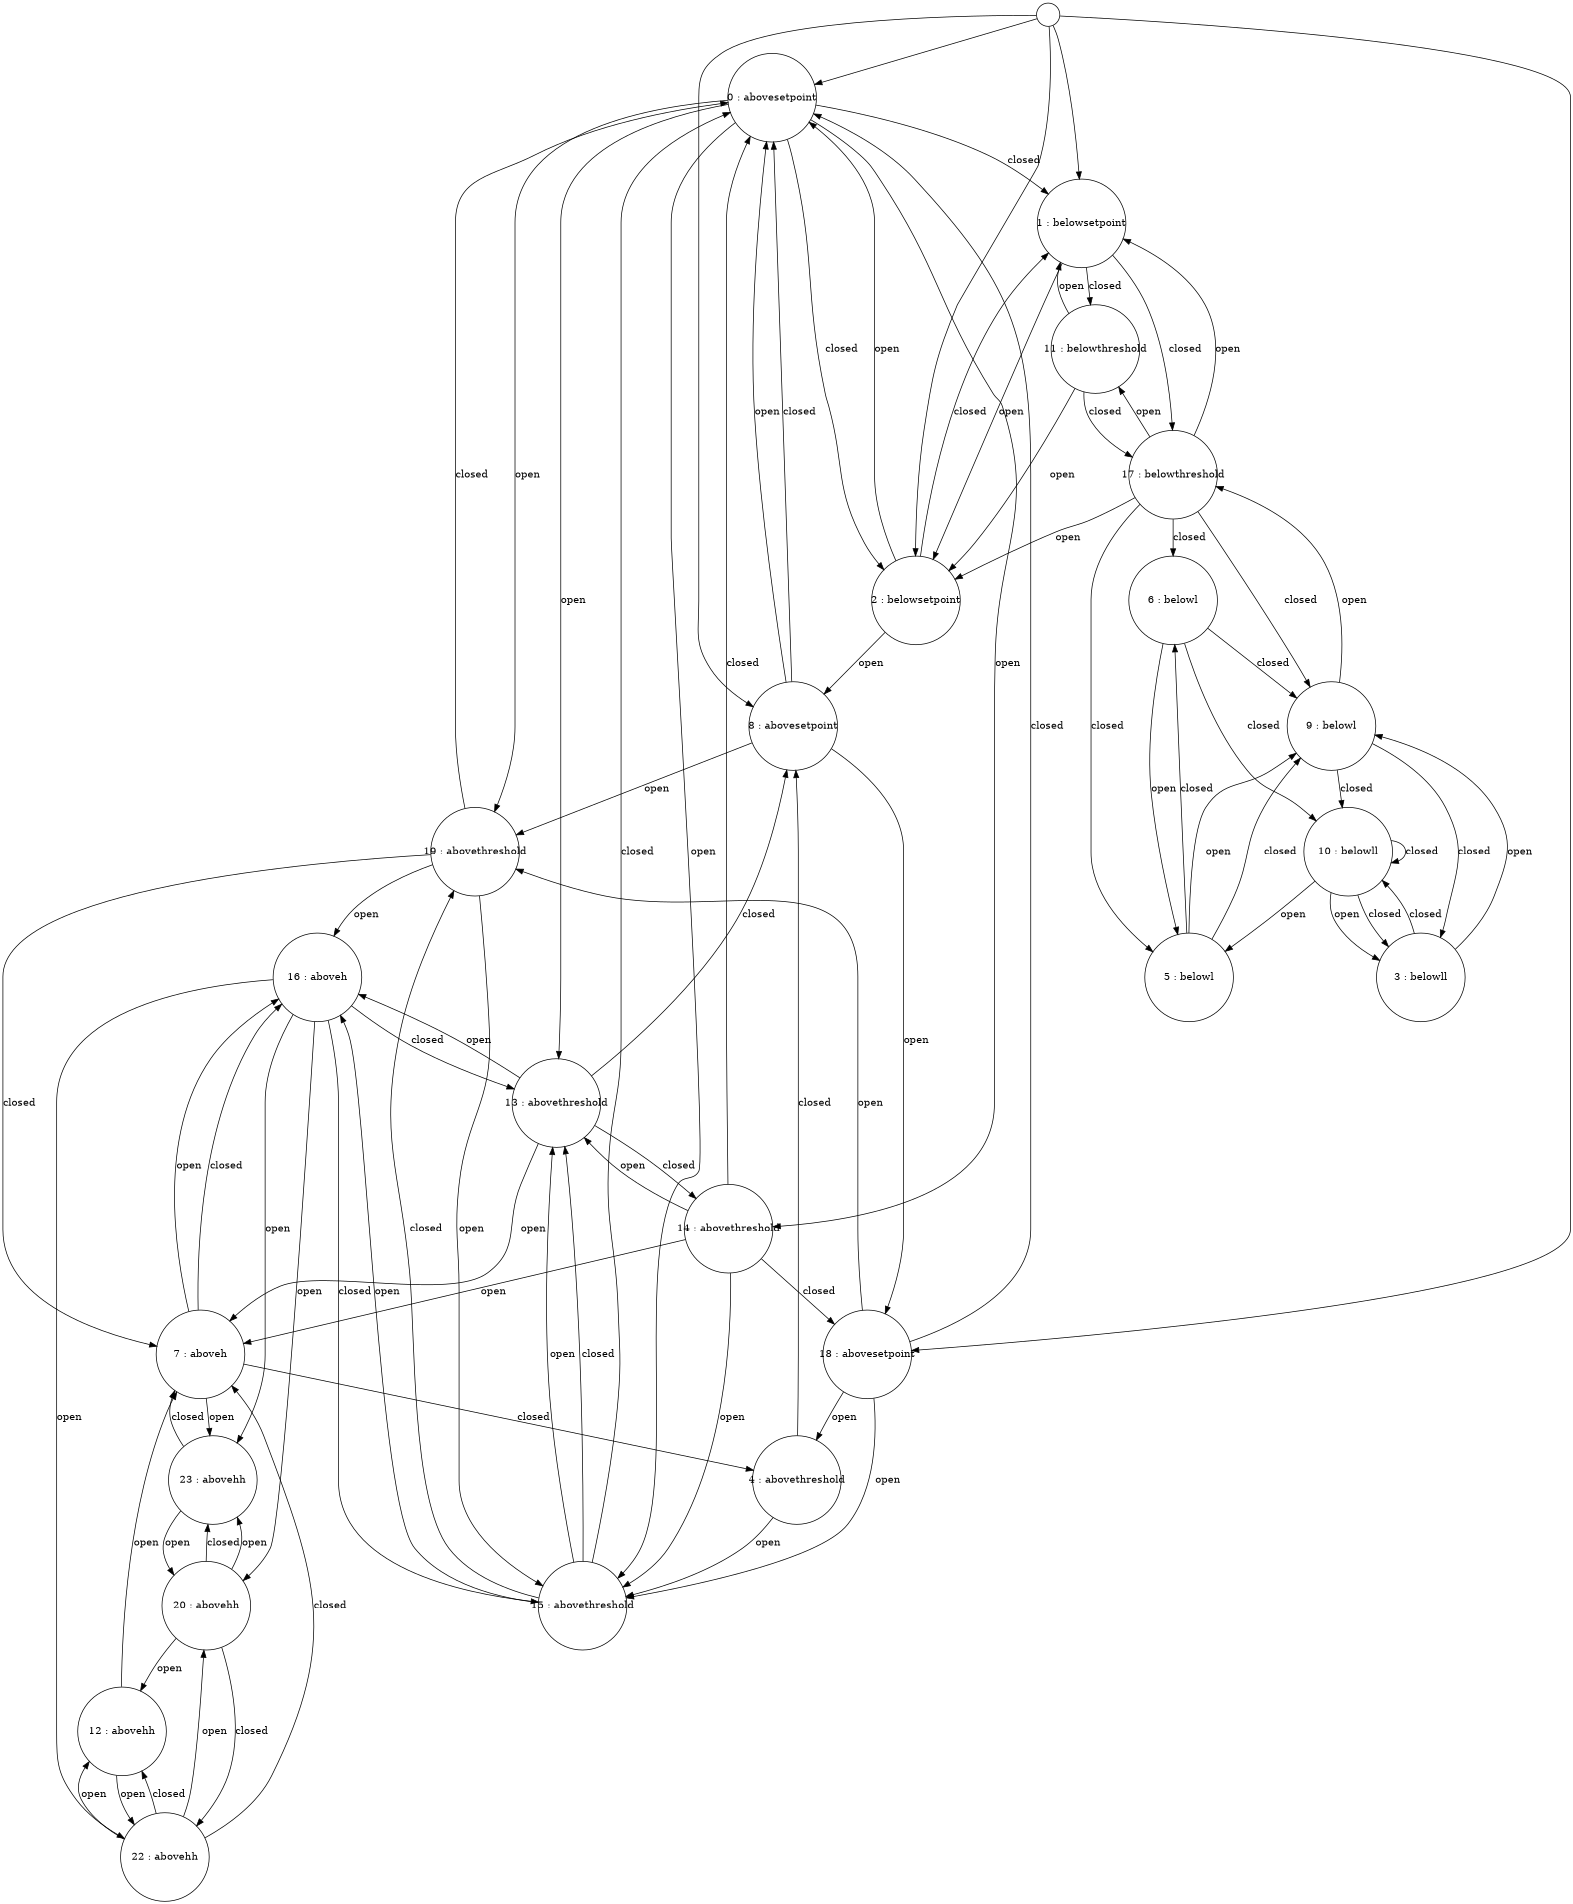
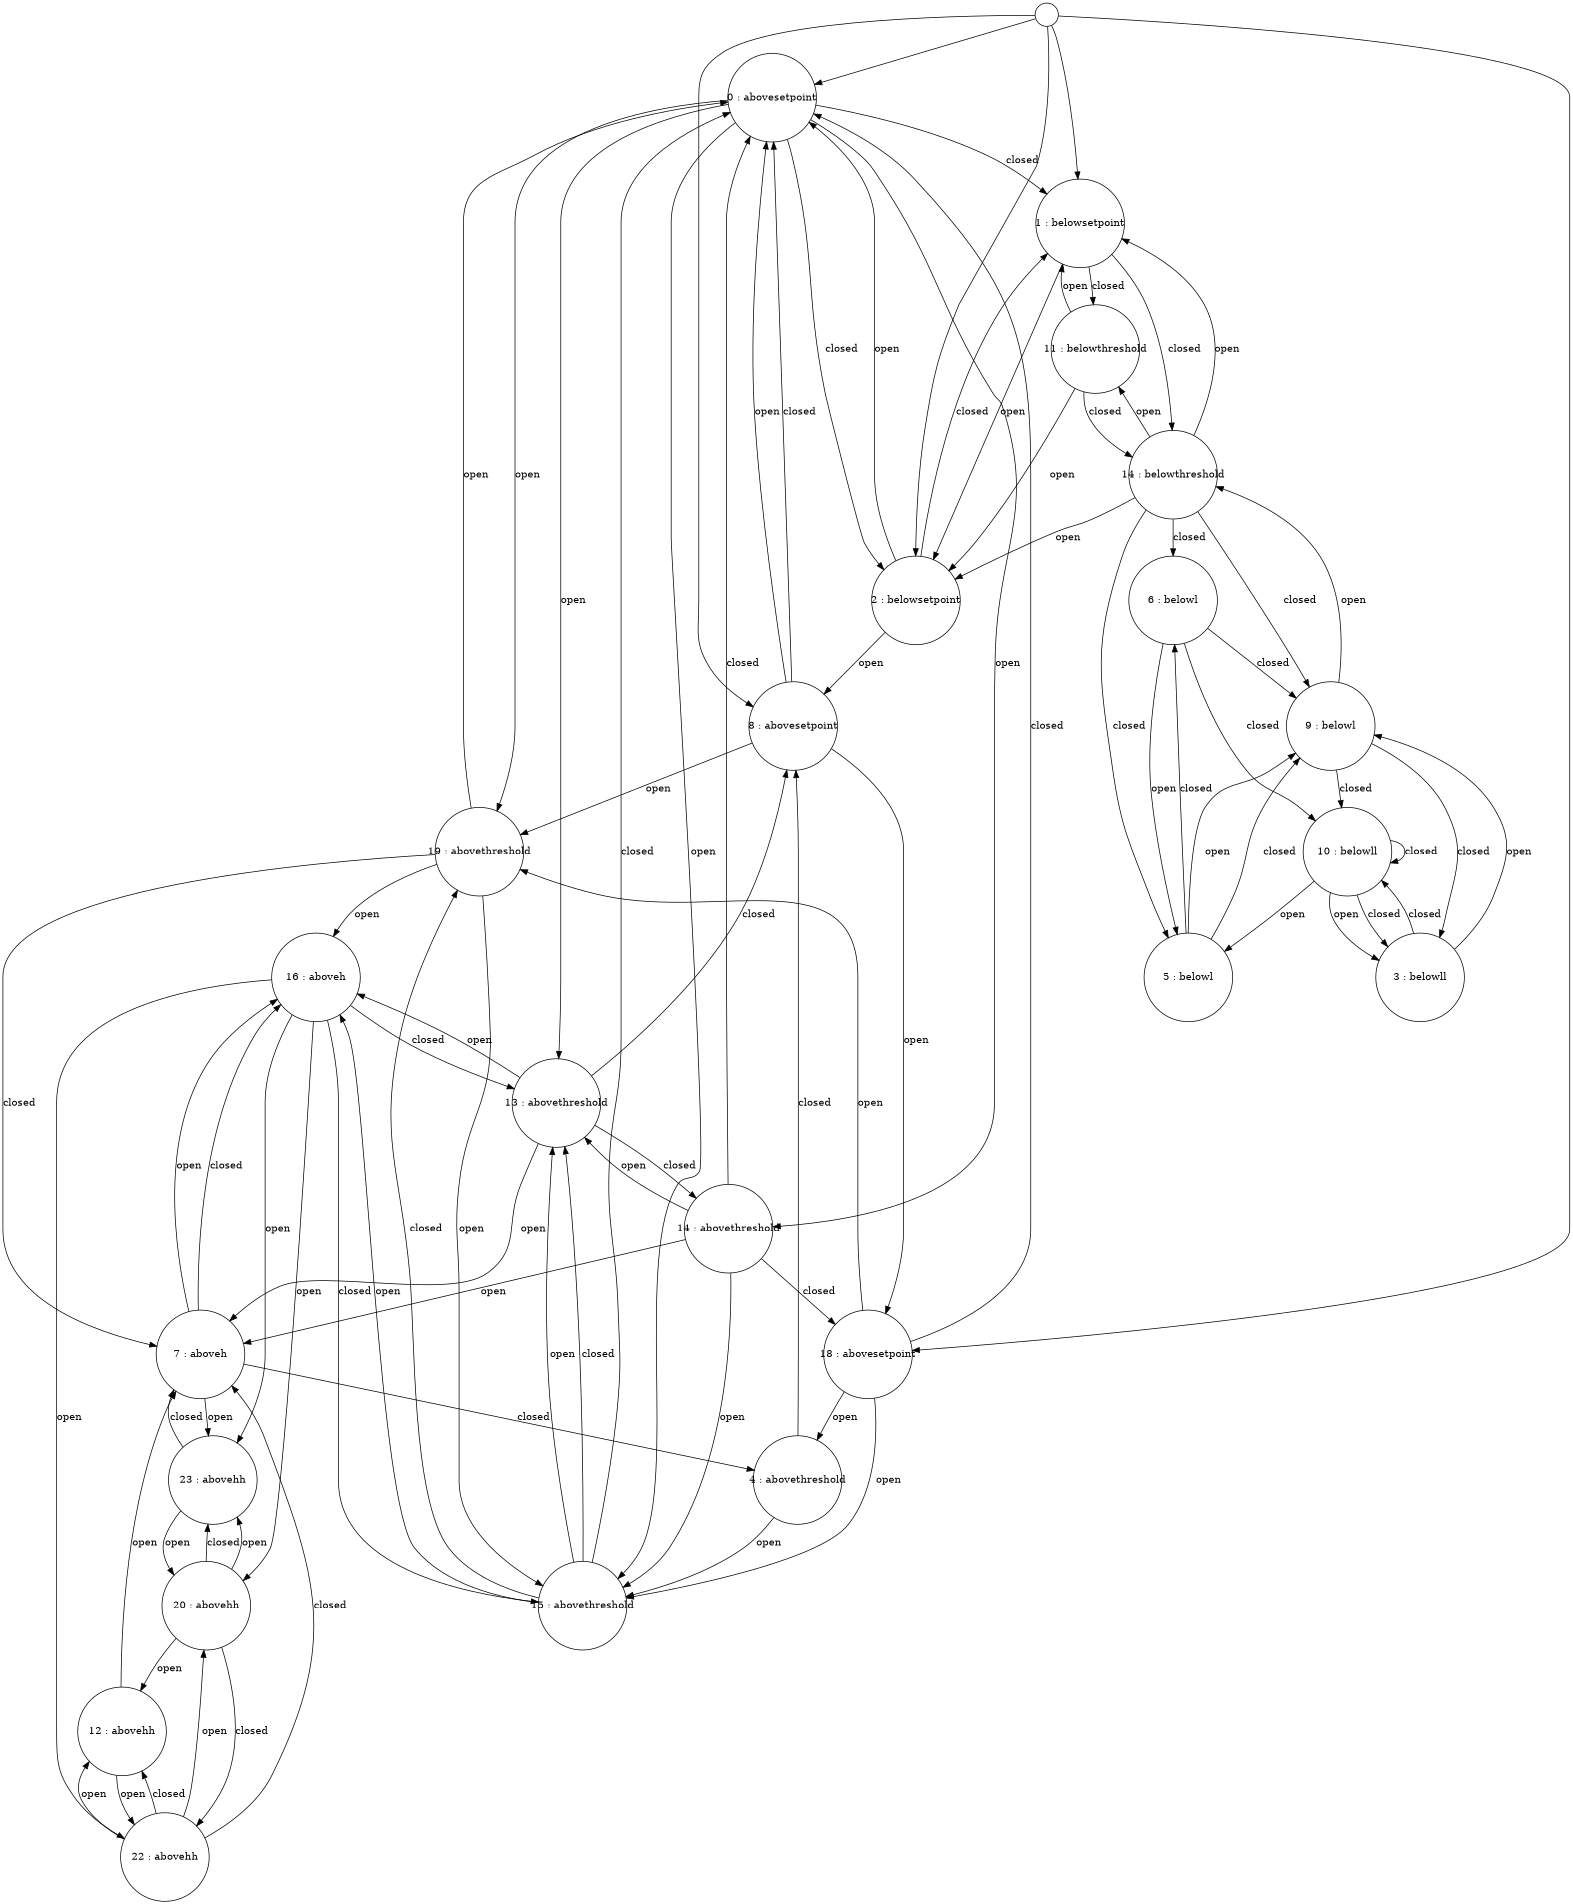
(472, 475) -> (476, 475)
(1173, 475) -> (1173, 475)
